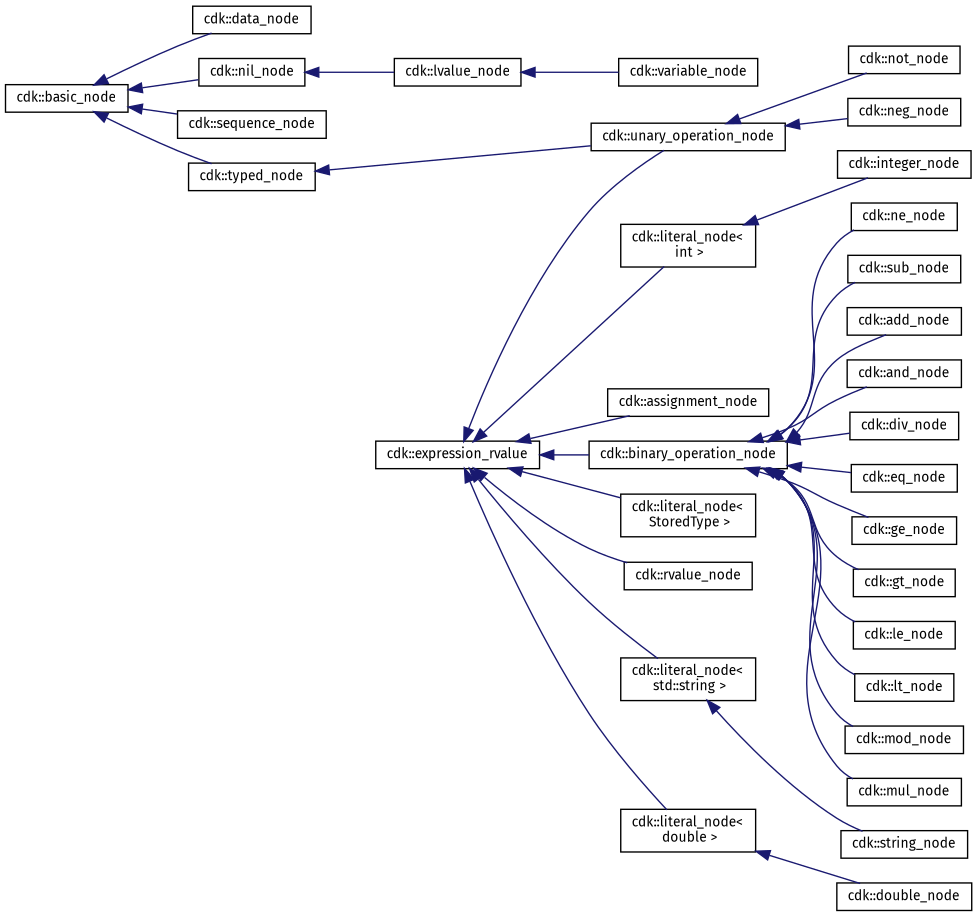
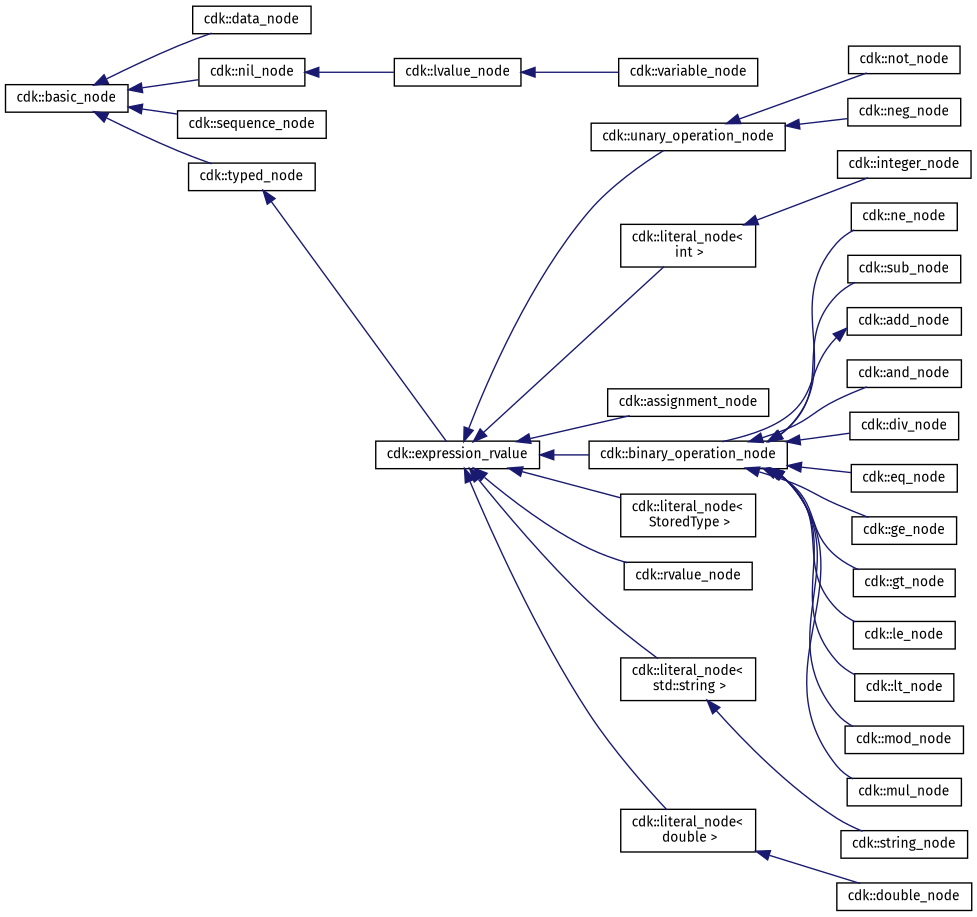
(460, 158) -> (359, 322)
(827, 370) -> (783, 419)
